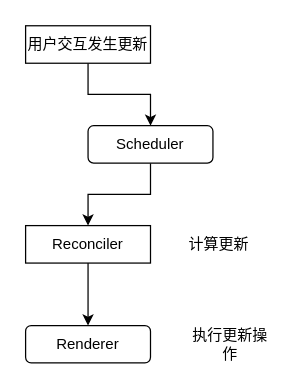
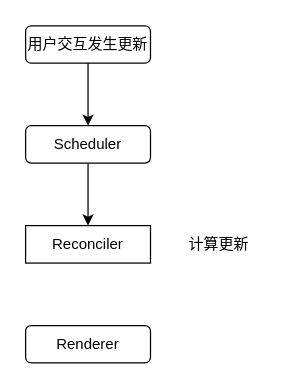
(88, 44) -> (88, 44)
(151, 144) -> (88, 144)
(88, 290) -> none
(231, 344) -> none
